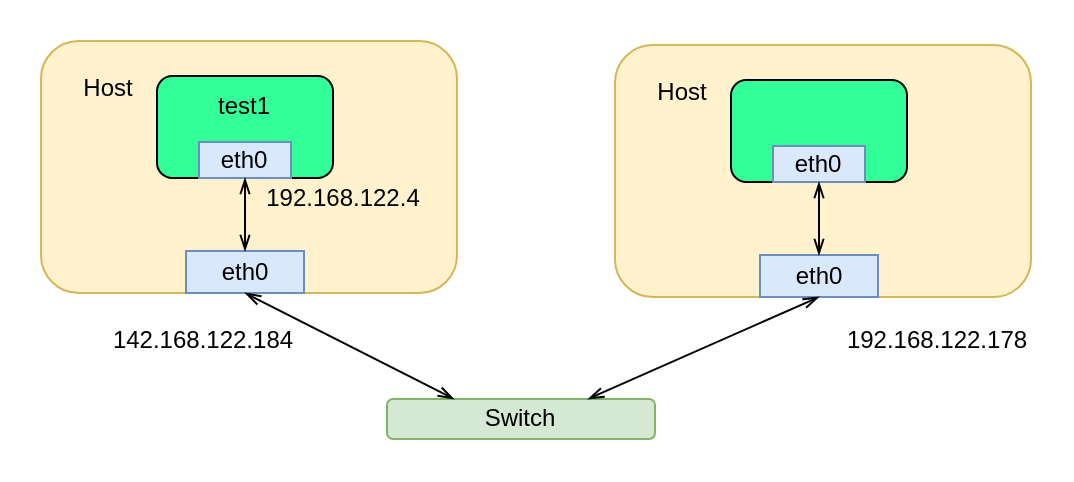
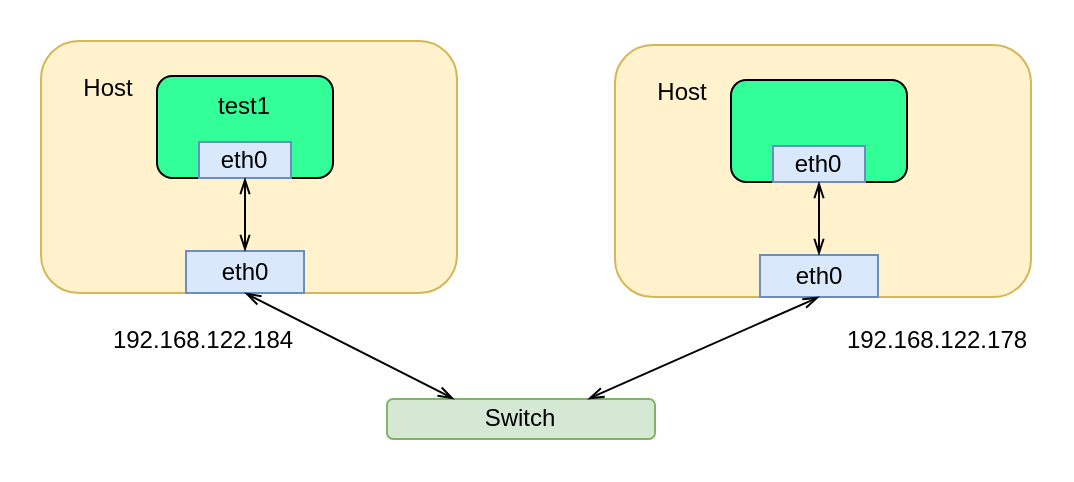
(344, 198) -> none
(204, 341) -> (204, 341)
